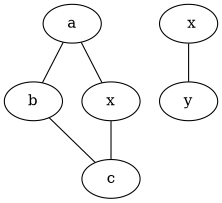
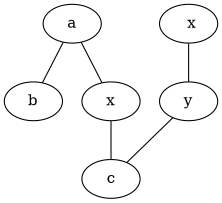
(72, 140) -> (150, 140)
